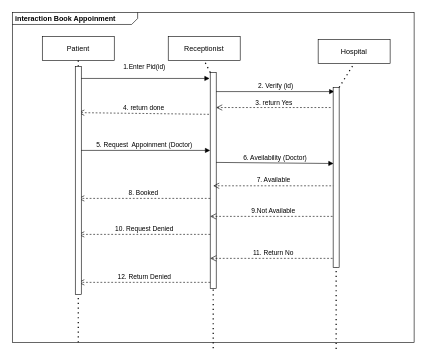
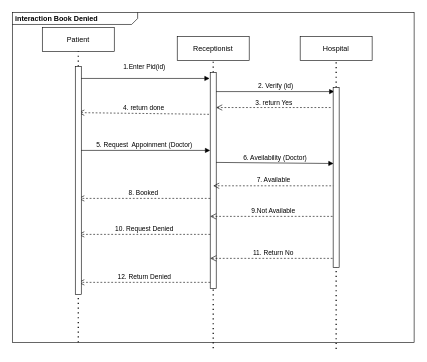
(62, 17) -> (54, 17)
(78, 48) -> (78, 39)
(204, 48) -> (213, 48)
(354, 51) -> (336, 48)
